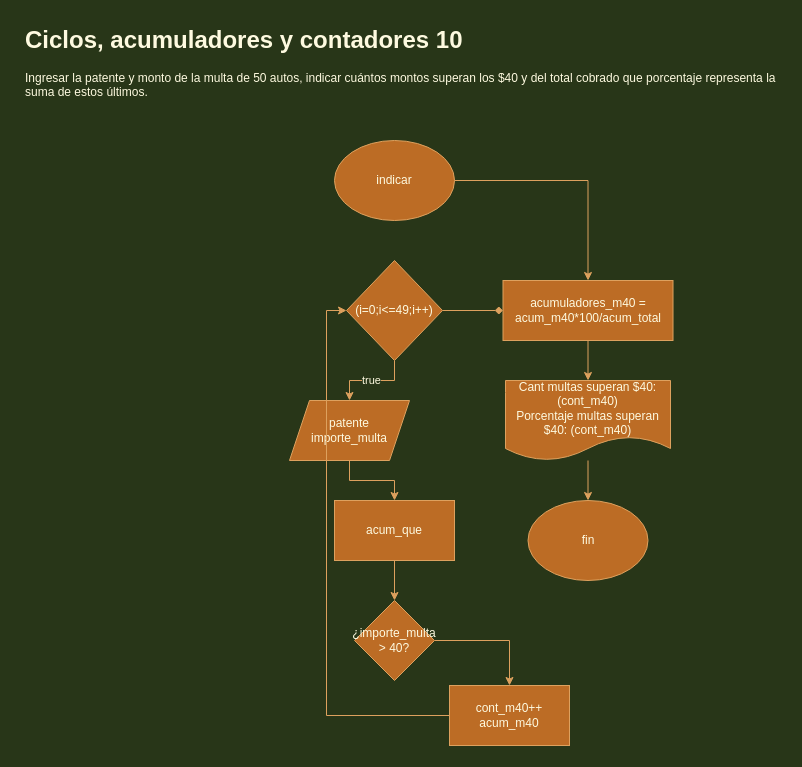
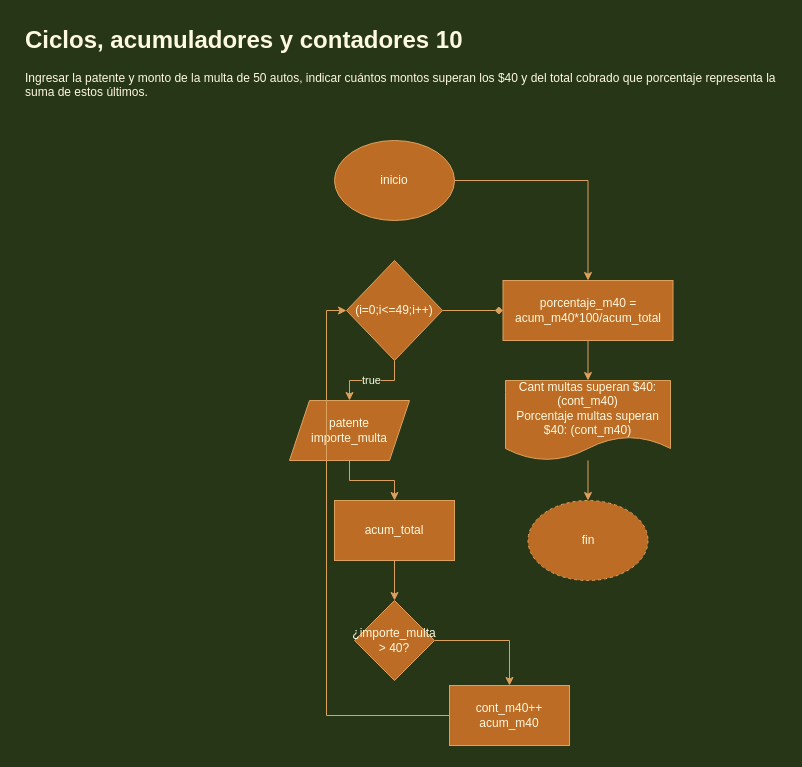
(395, 181) -> (395, 181)
(589, 311) -> (589, 311)
(395, 531) -> (395, 531)
(588, 541) -> (588, 541)
